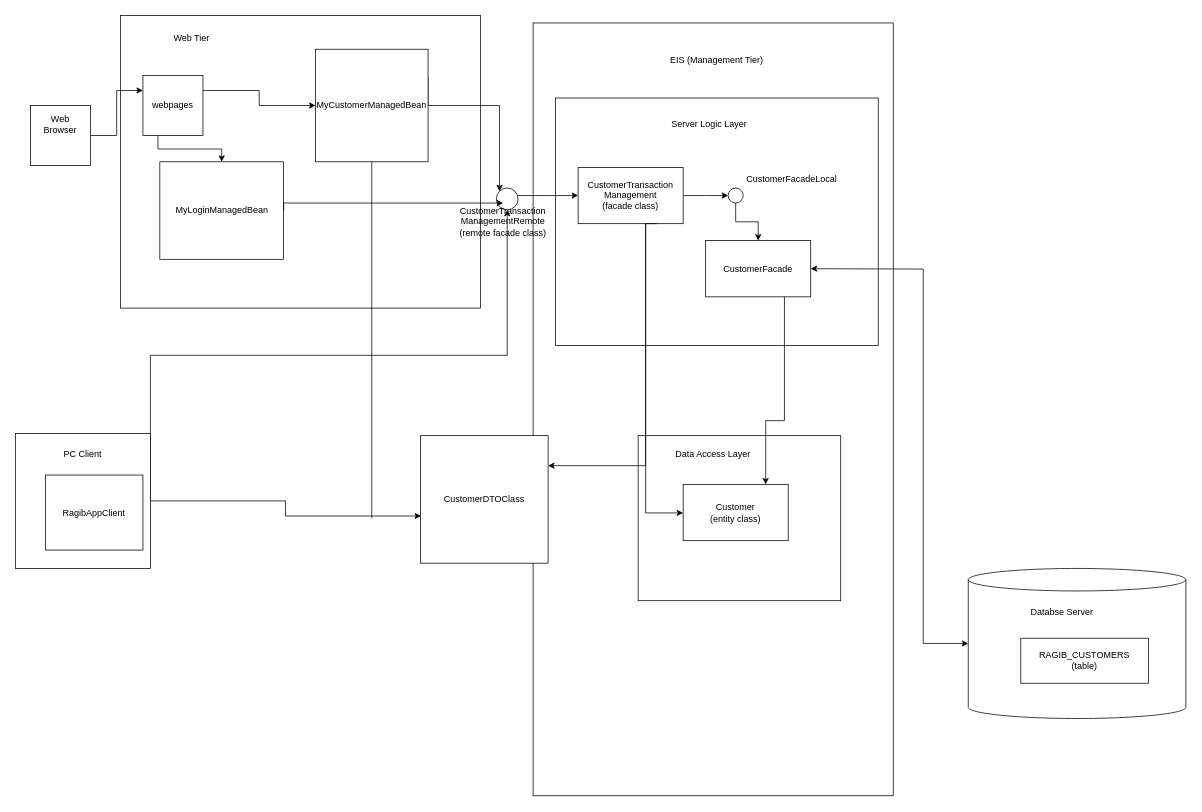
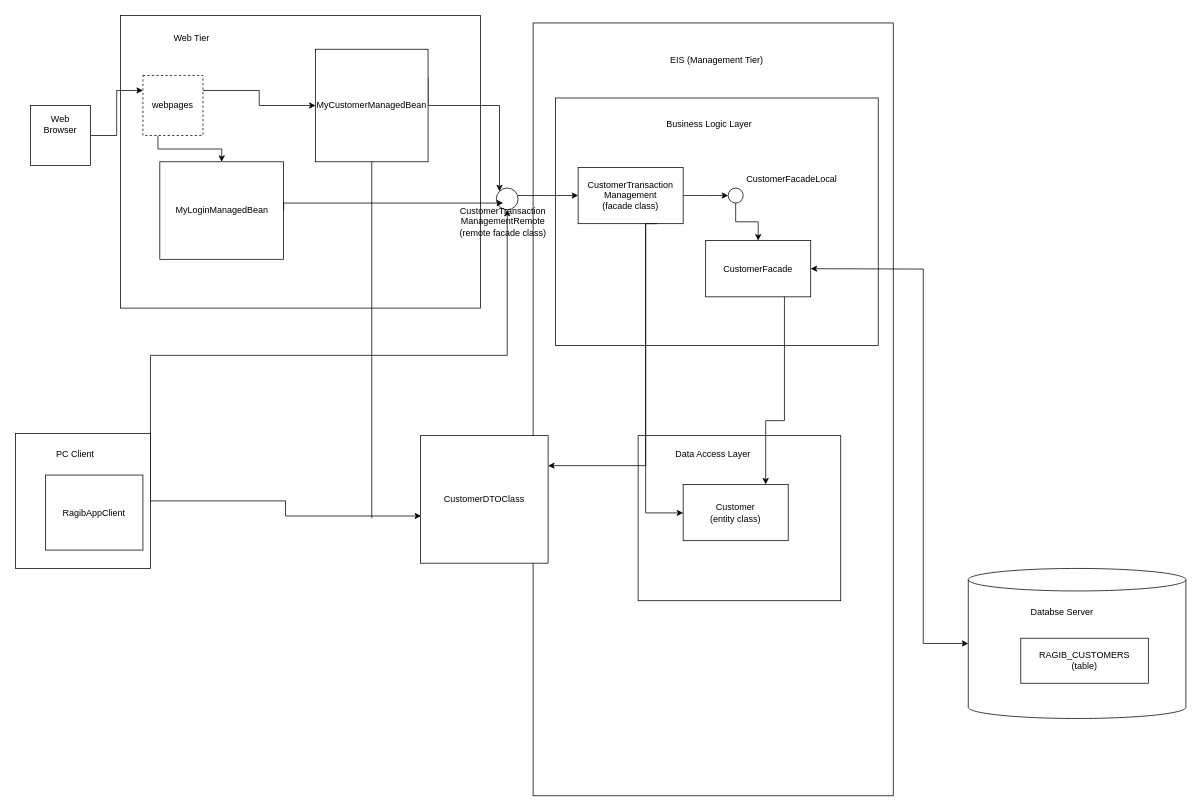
(173, 105) -> (173, 105)
(709, 124) -> (709, 124)
(83, 454) -> (75, 454)
